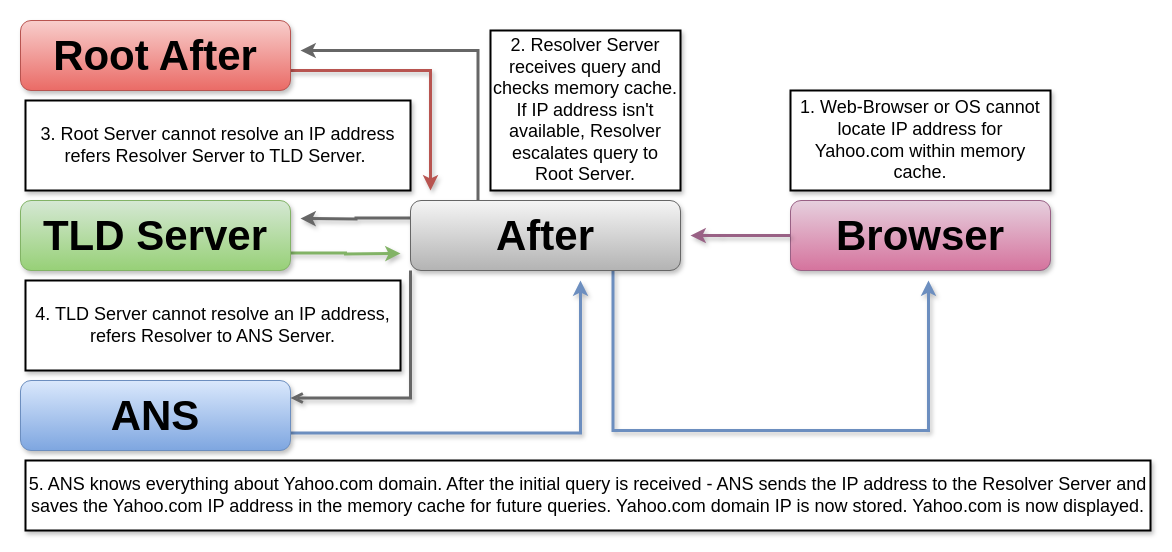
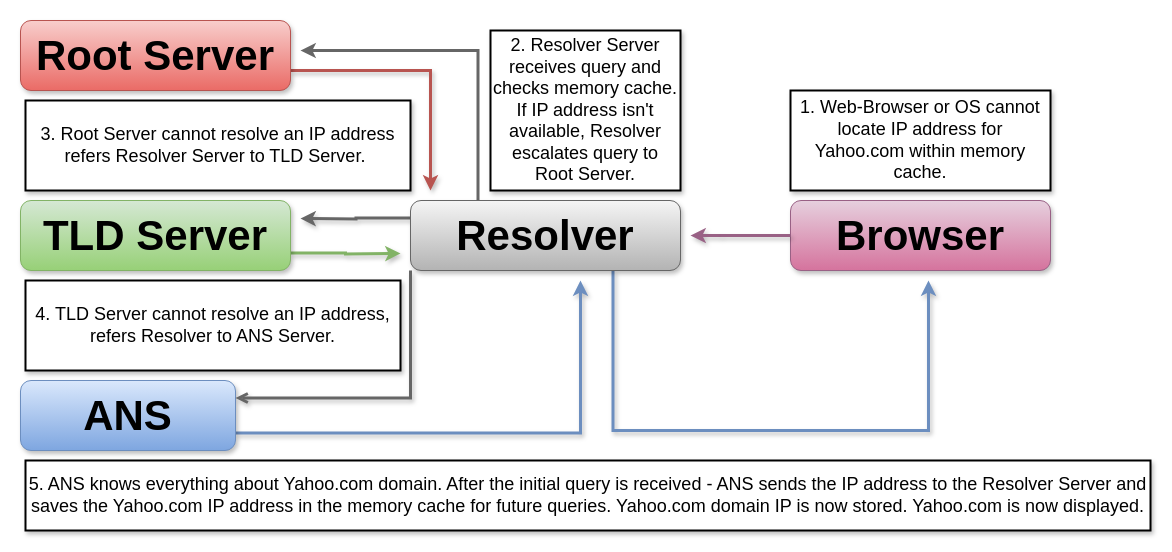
(156, 20) -> (156, 20)
(546, 200) -> (546, 200)
(156, 416) -> (128, 416)
